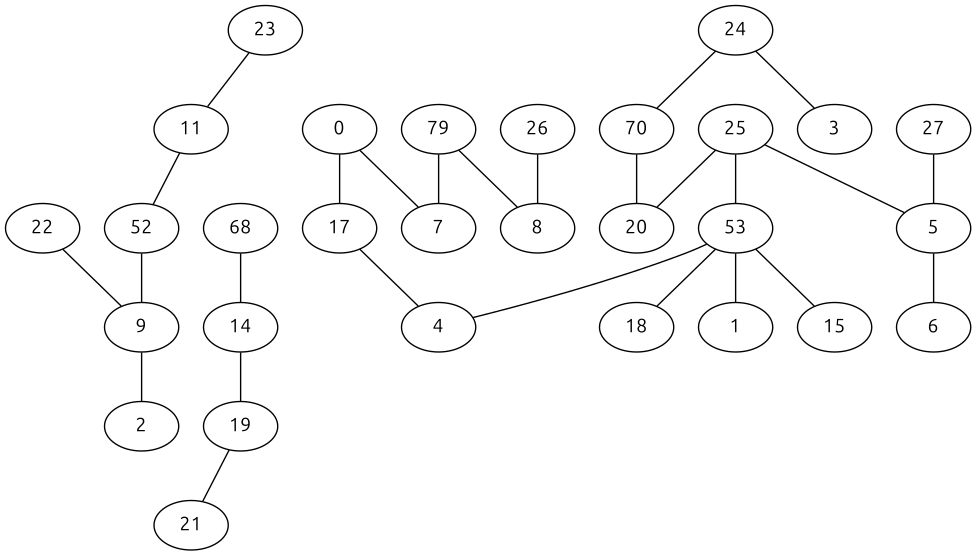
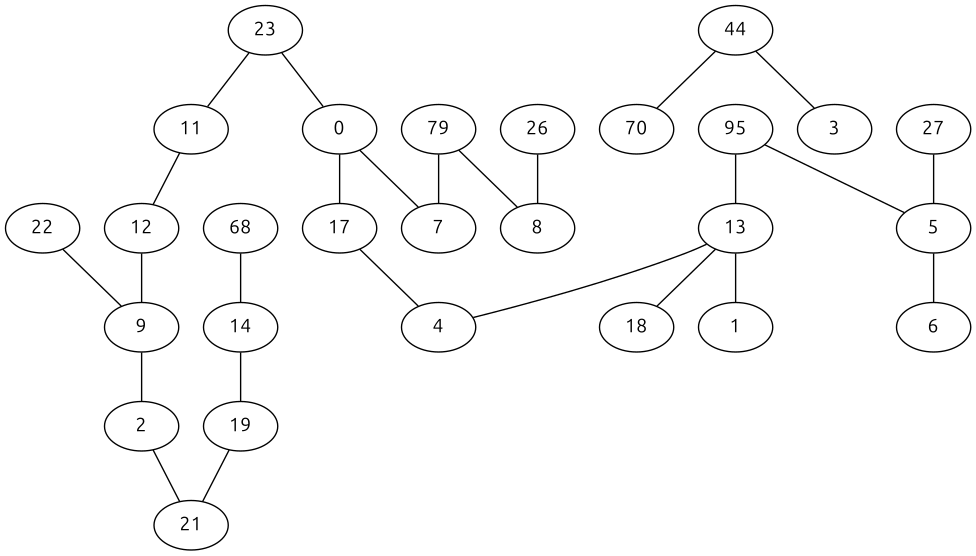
(736, 30) -> (736, 30)
none -> (303, 80)
(736, 129) -> (736, 129)
(142, 228) -> (142, 228)
(637, 228) -> none
(736, 228) -> (736, 228)
(835, 327) -> none
none -> (166, 476)
